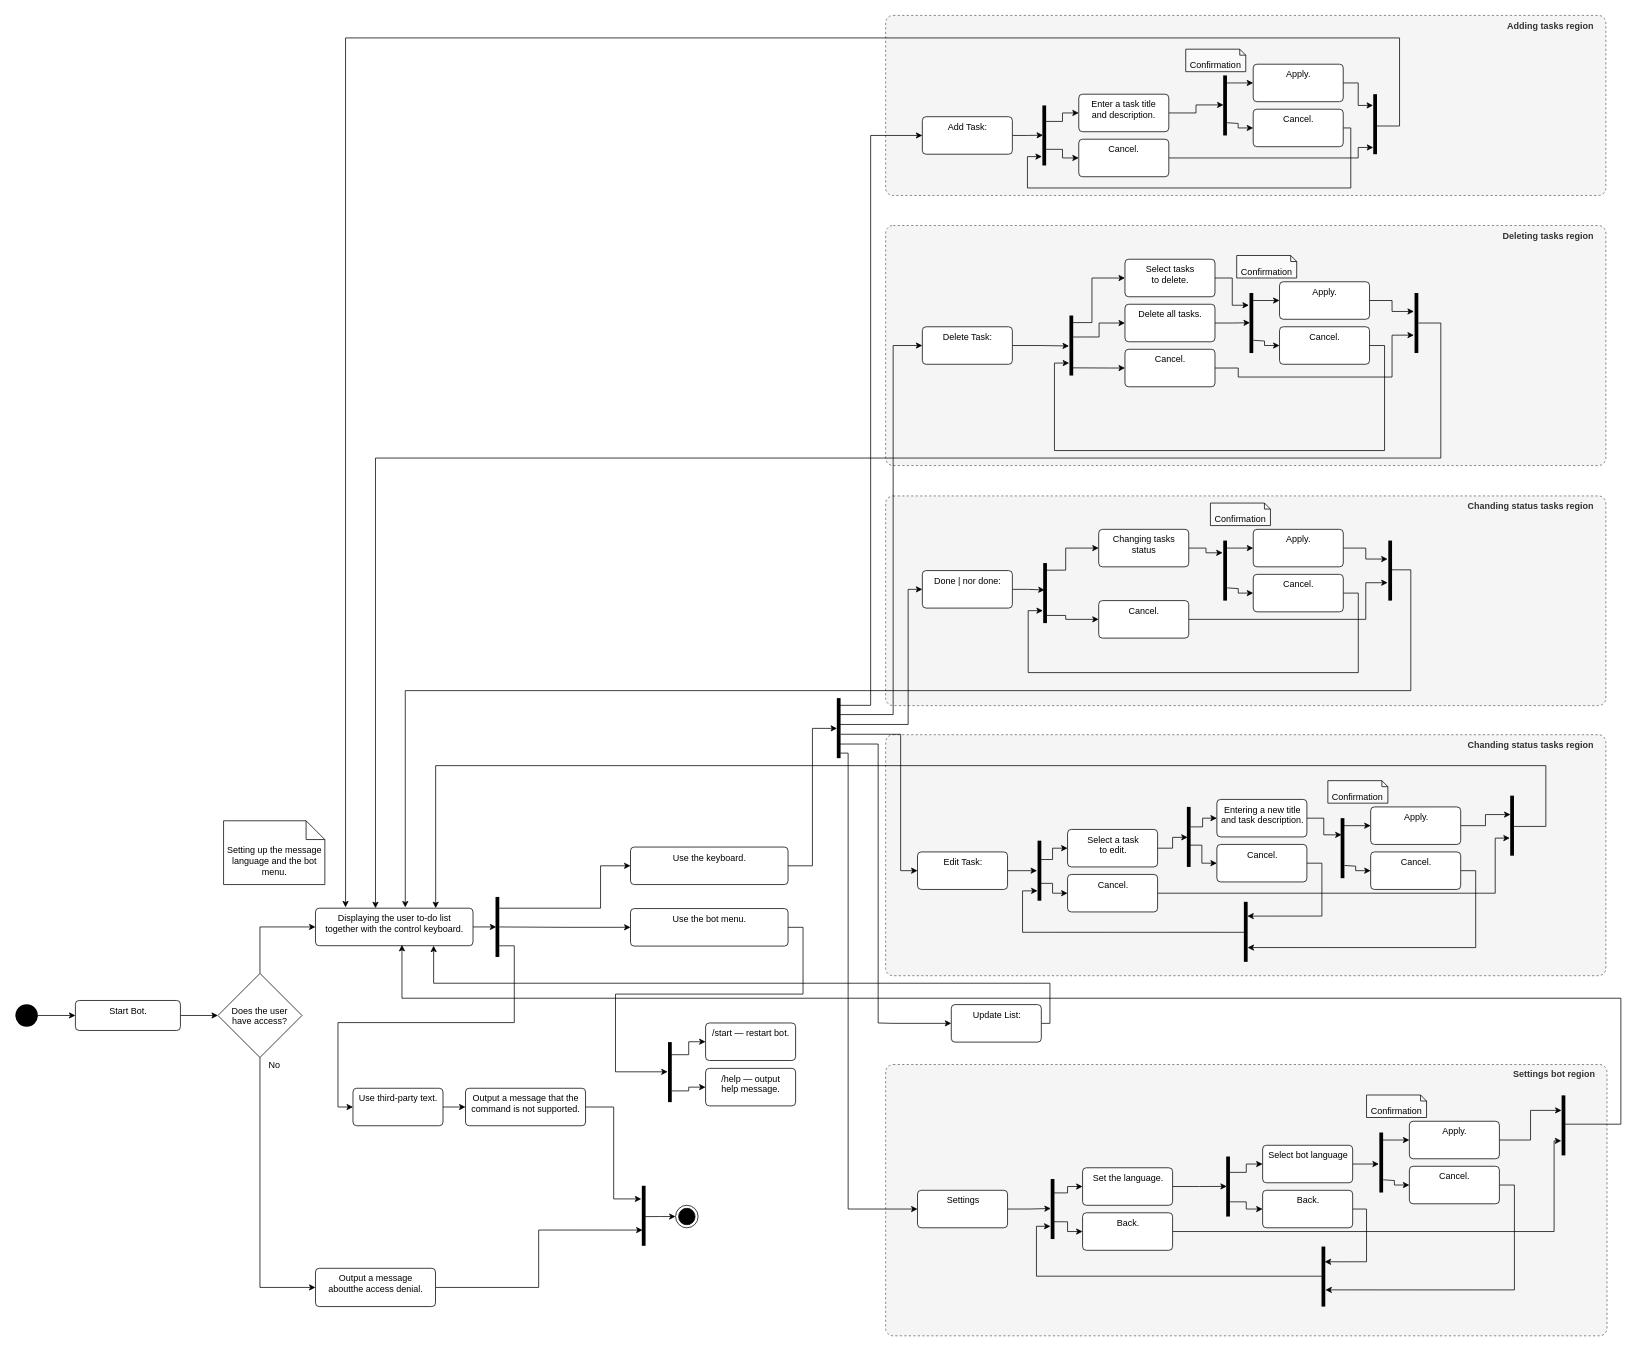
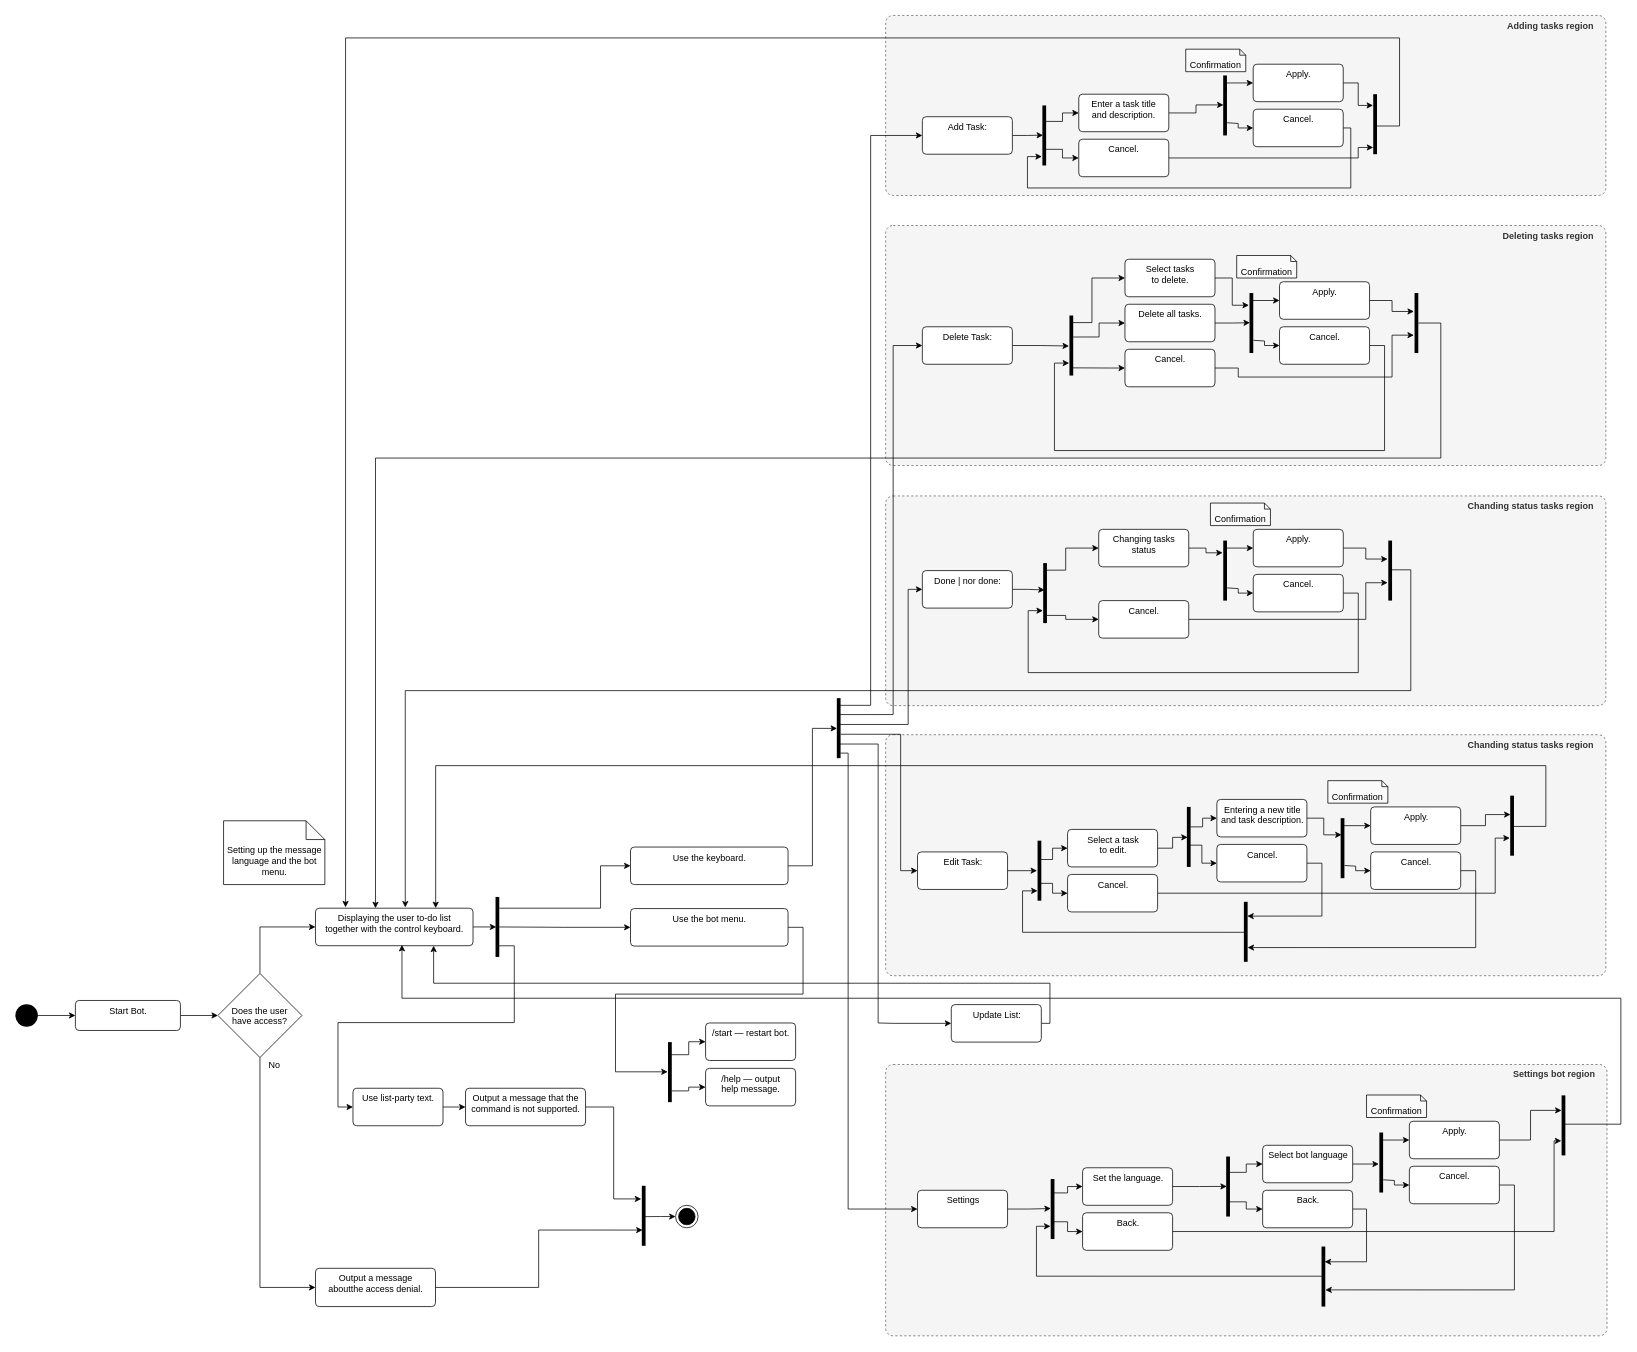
(398, 1099) -> (398, 1099)
